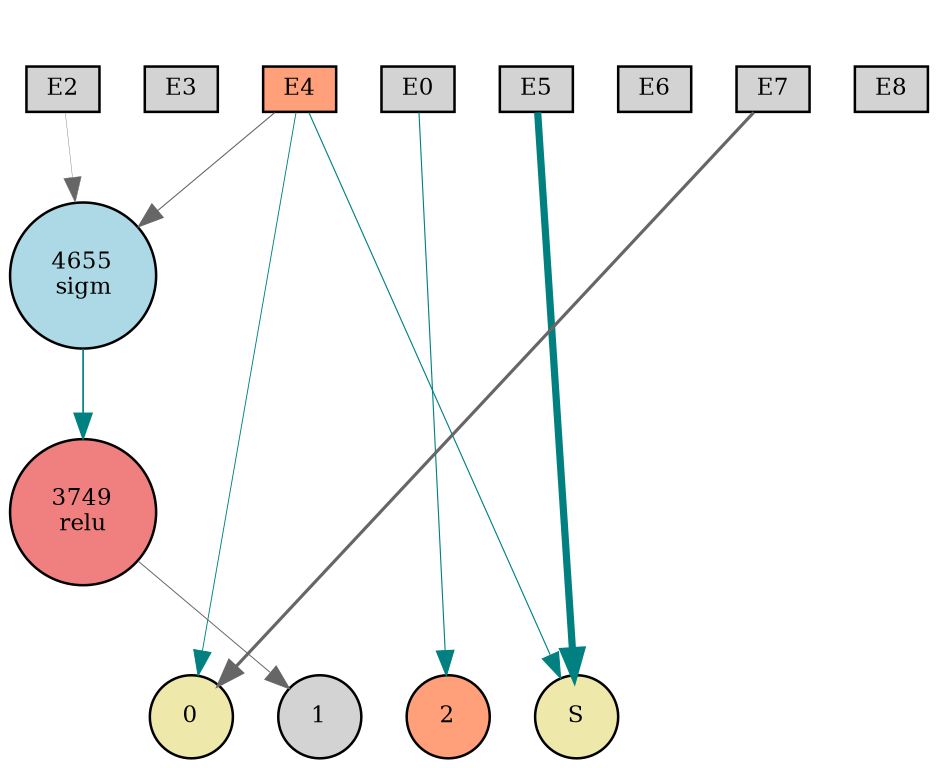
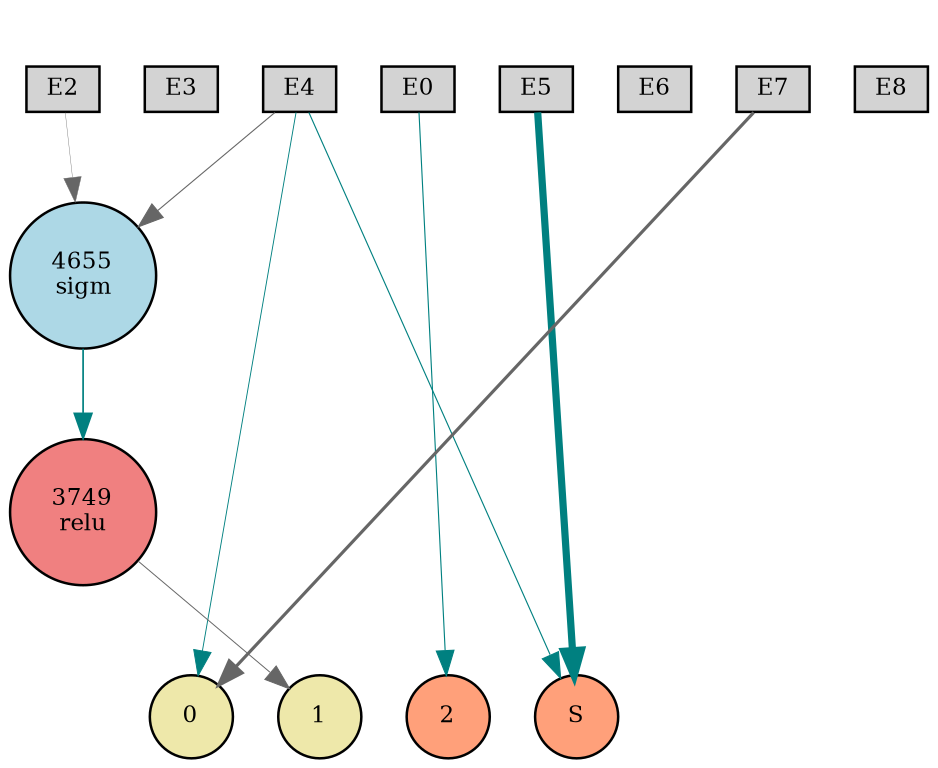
(300, 89) -> (300, 89)
(320, 717) -> (320, 717)
(577, 717) -> (577, 717)
